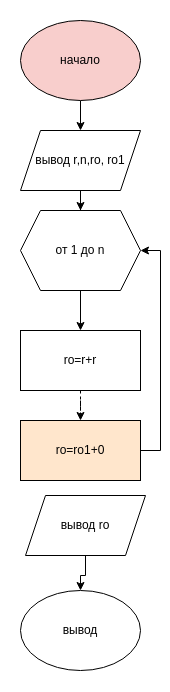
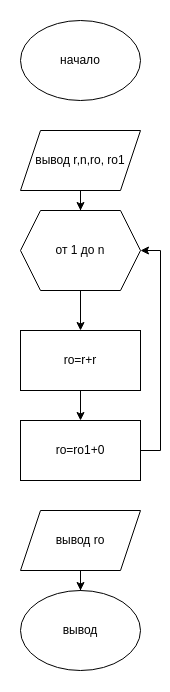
(81, 61) -> (81, 61)
(81, 120) -> none
(81, 410) -> (81, 410)
(81, 451) -> (81, 451)
(86, 526) -> (81, 541)
